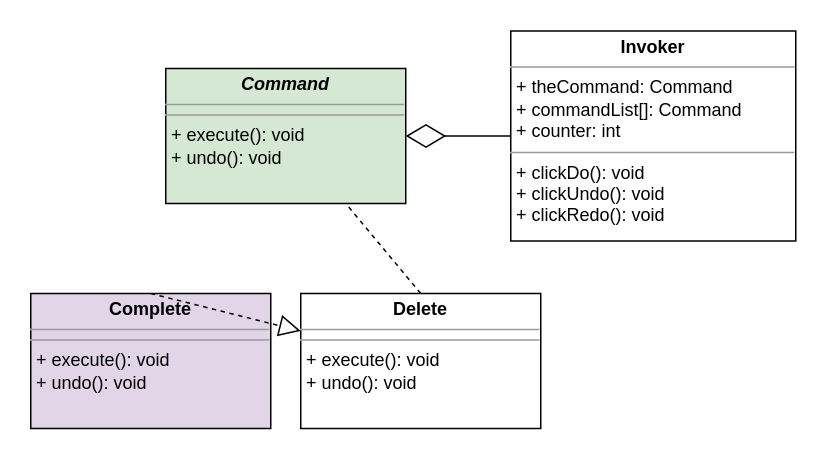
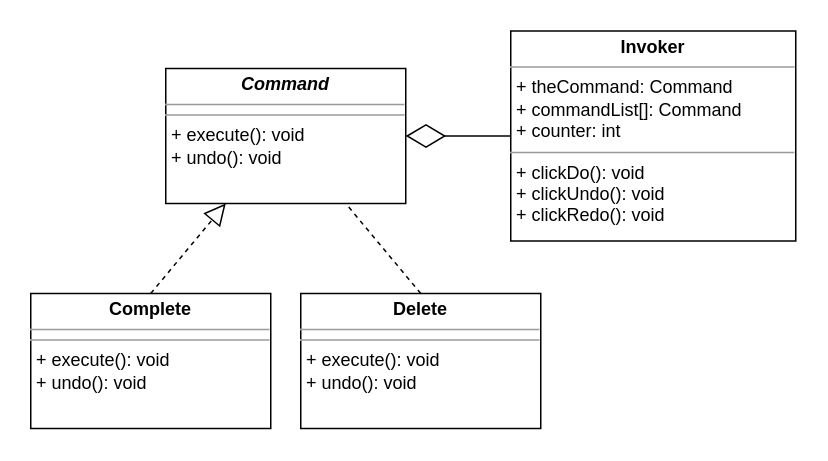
(286, 136) -> (286, 136)
(215, 309) -> (181, 257)
(151, 361) -> (151, 361)
